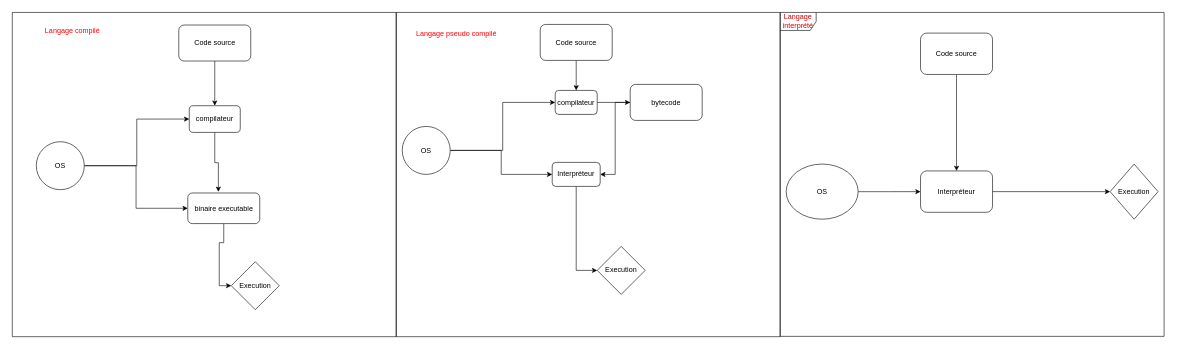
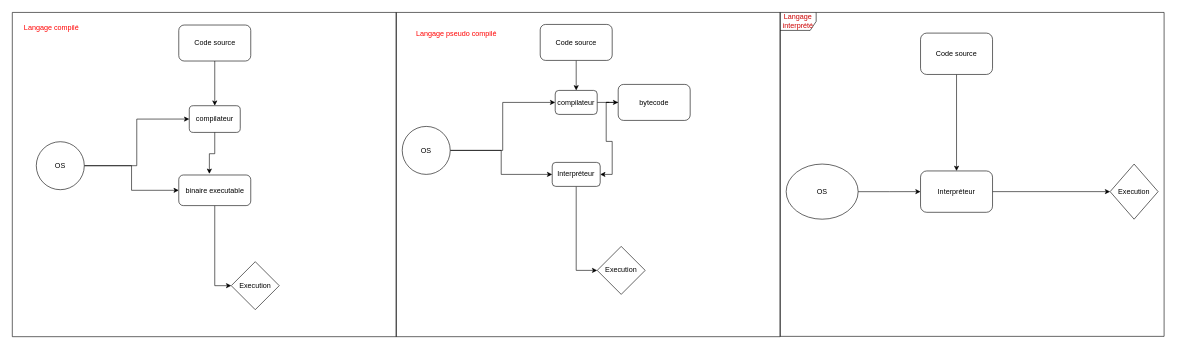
(72, 31) -> (51, 28)
(666, 102) -> (654, 102)
(224, 208) -> (215, 190)
